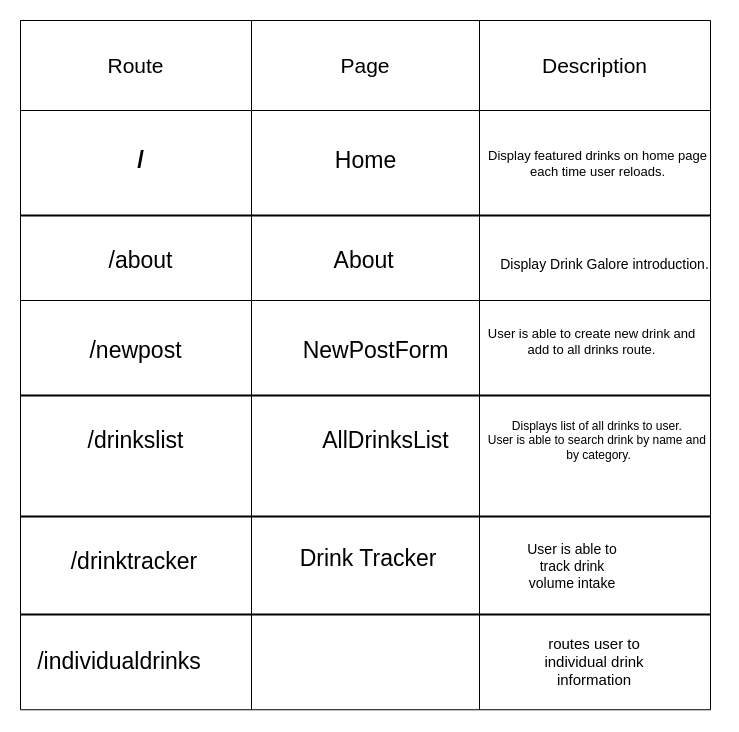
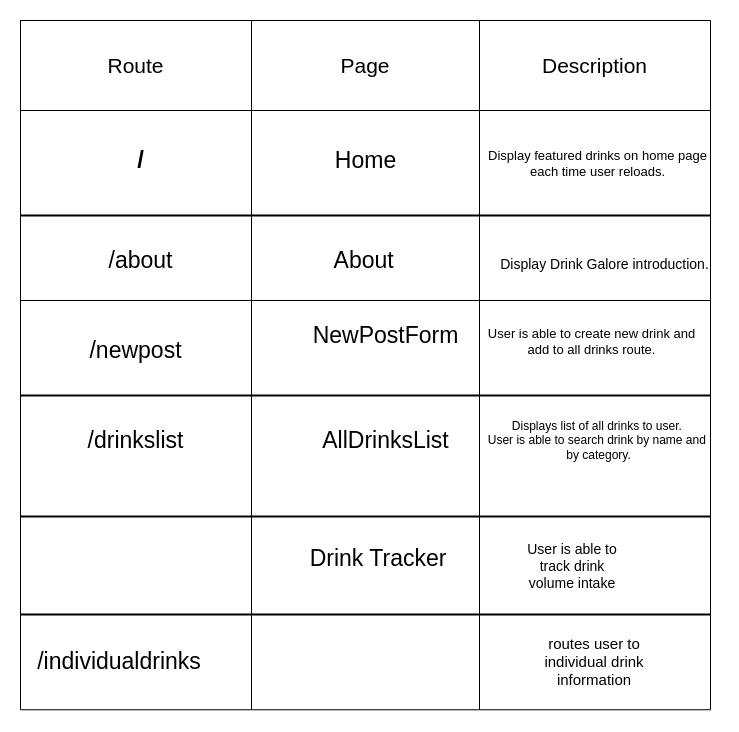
(376, 351) -> (386, 336)
(369, 559) -> (379, 559)
(135, 562) -> none
